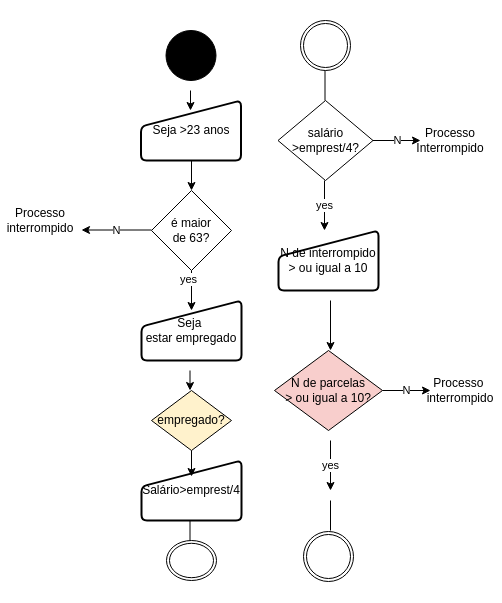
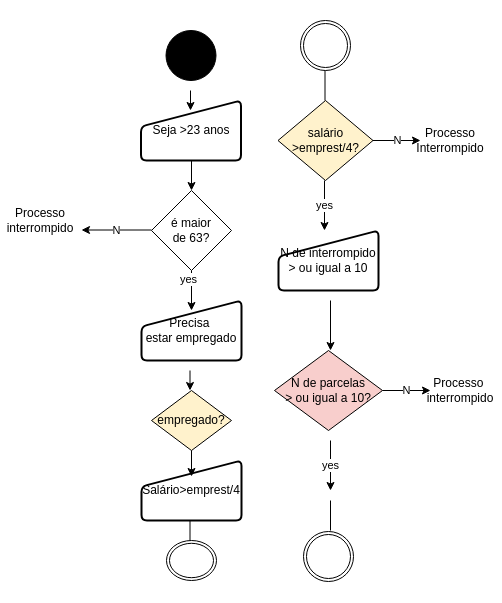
(326, 141) -> (326, 141)
(192, 331) -> (192, 331)
